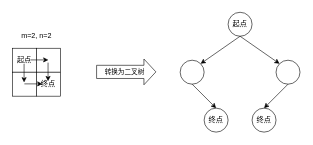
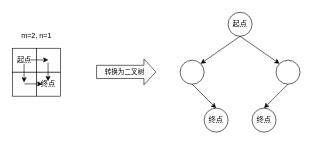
(37, 36) -> (37, 36)
